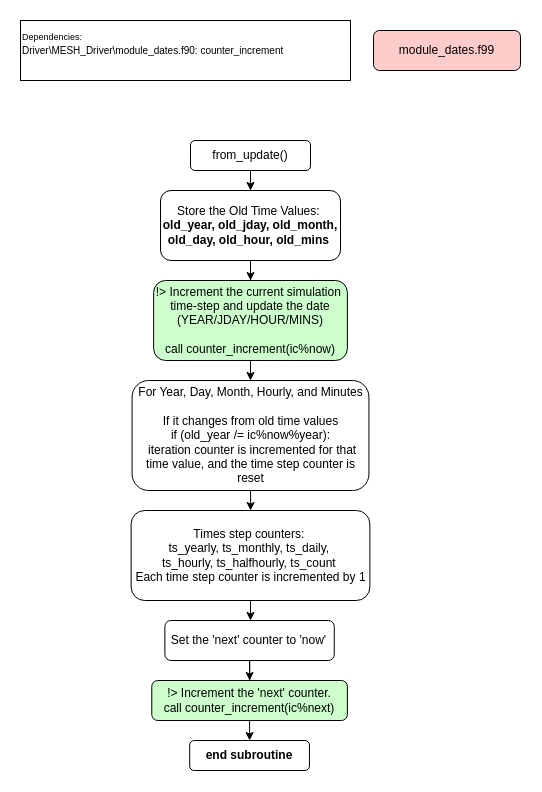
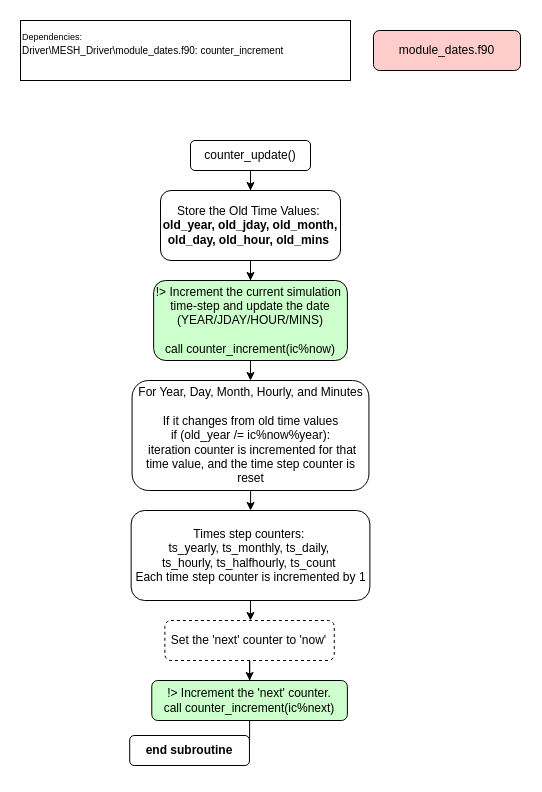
(447, 51) -> (447, 51)
(251, 156) -> (251, 156)
(250, 641) -> (250, 641)
(250, 756) -> (190, 751)
